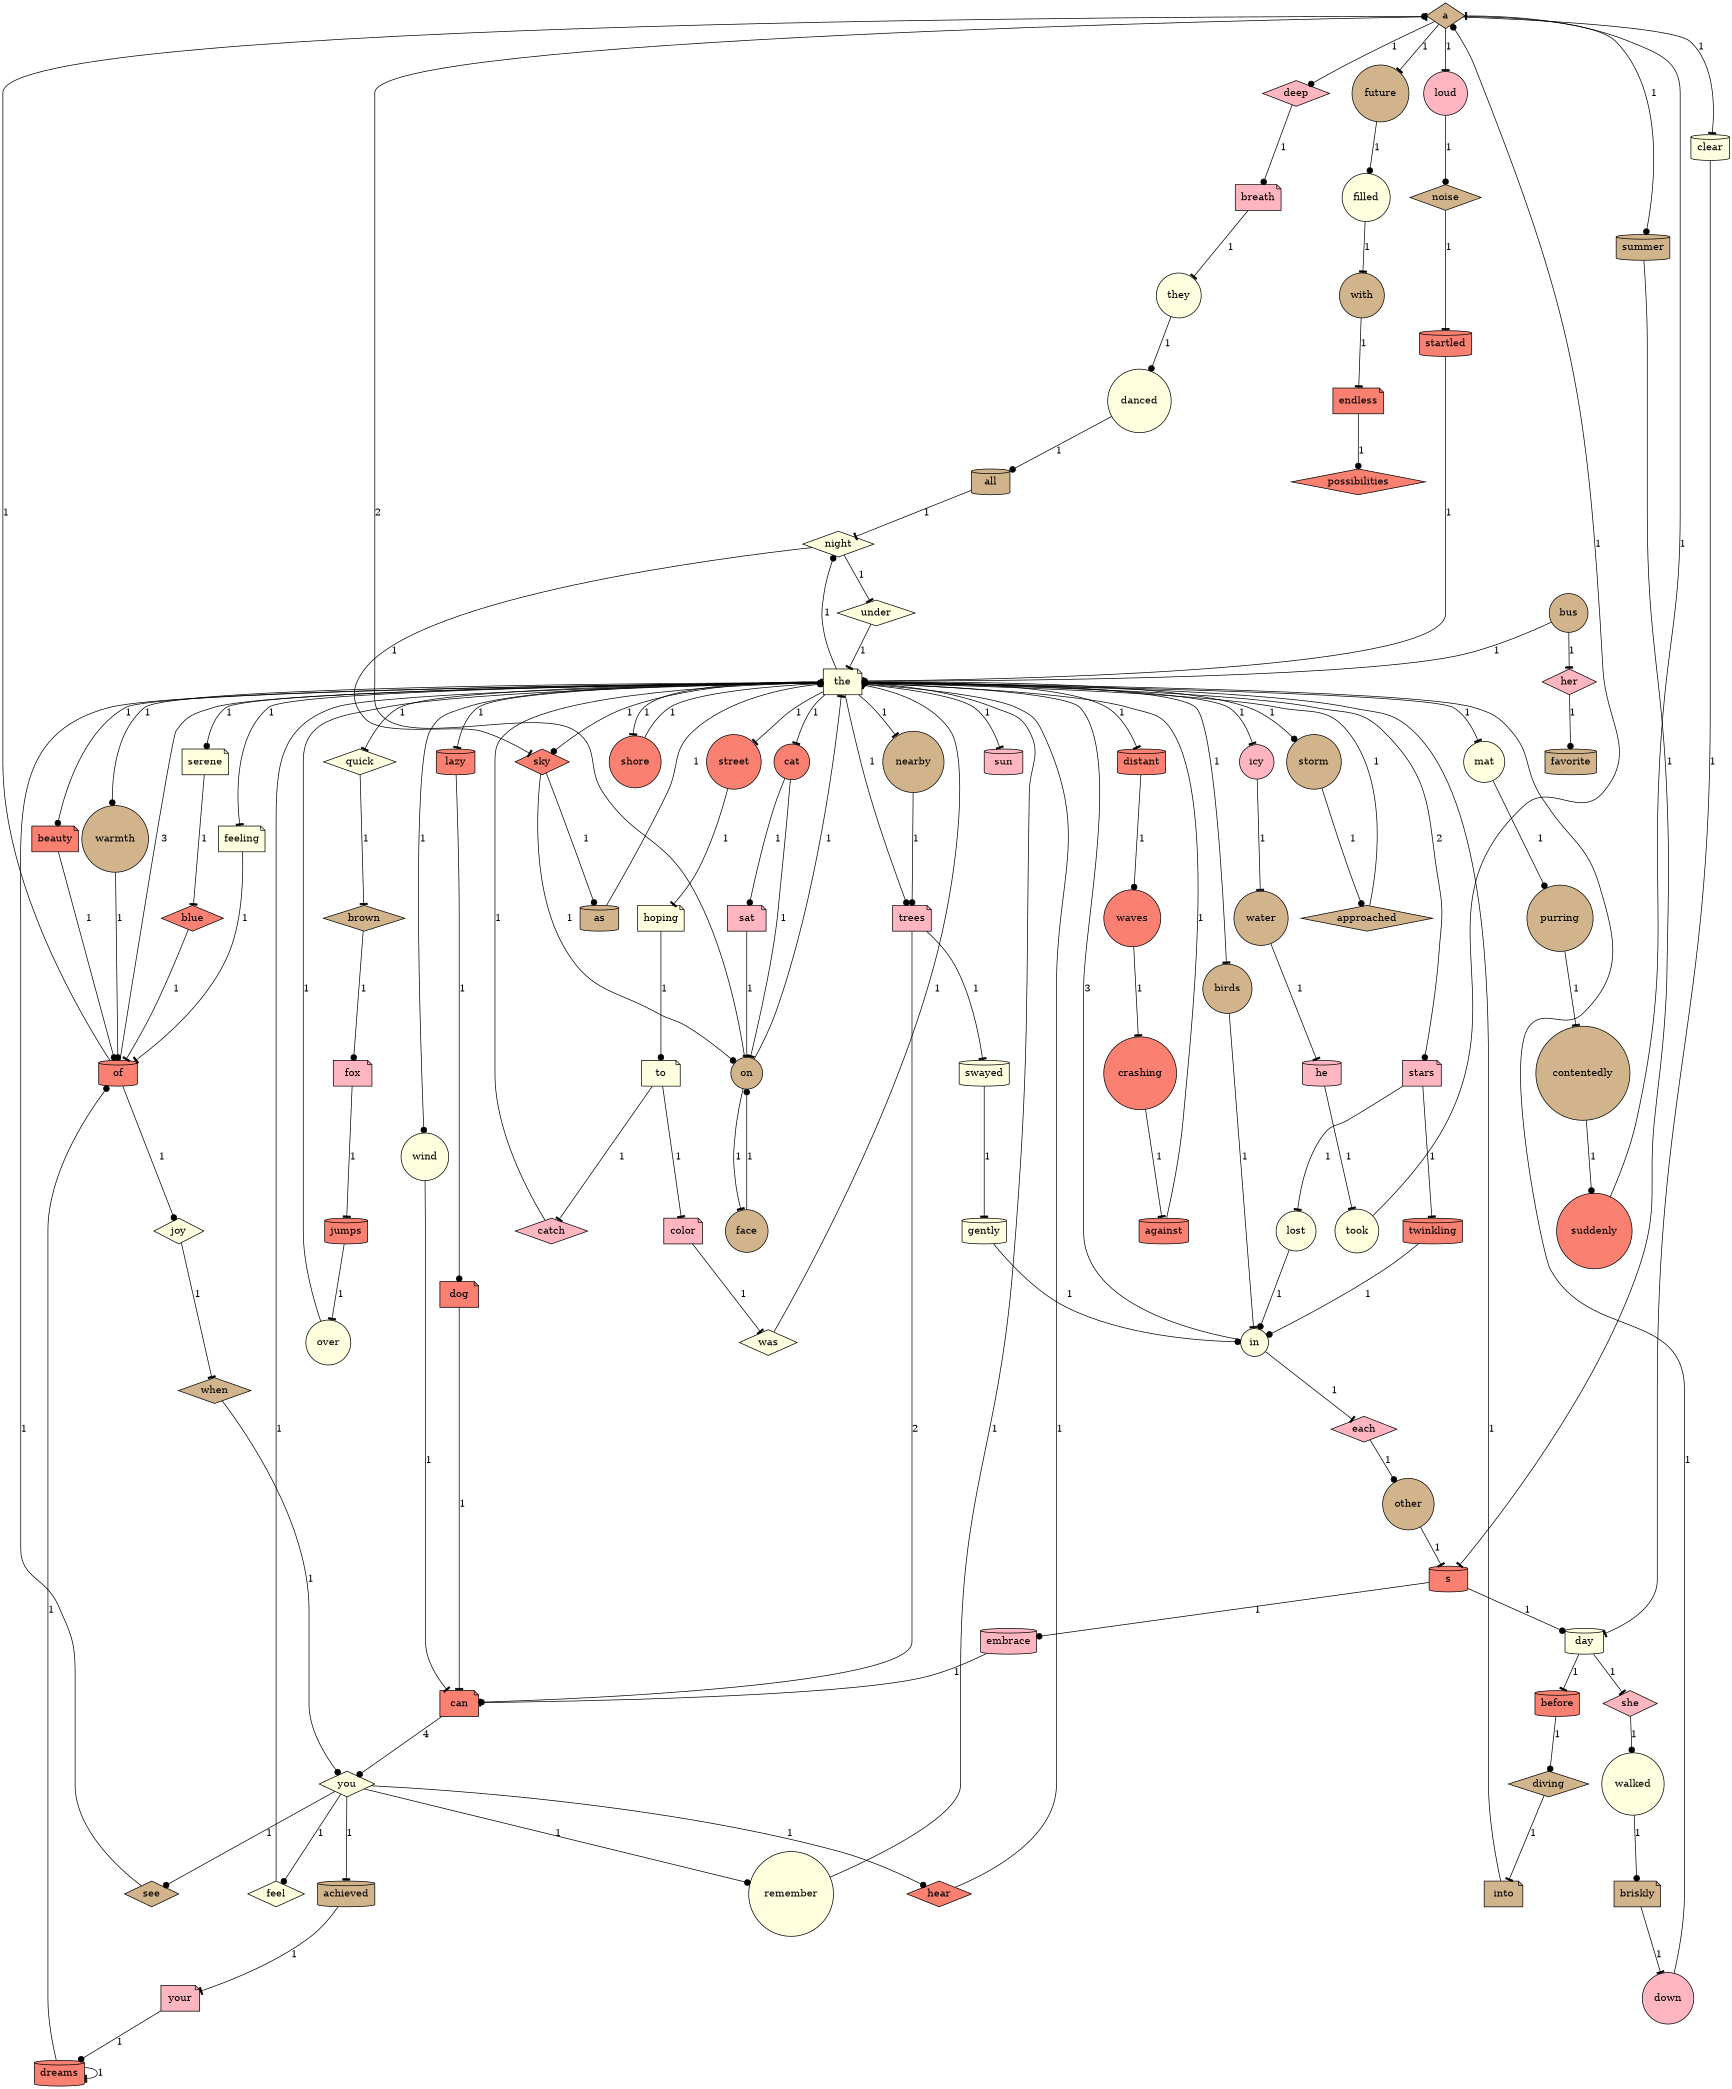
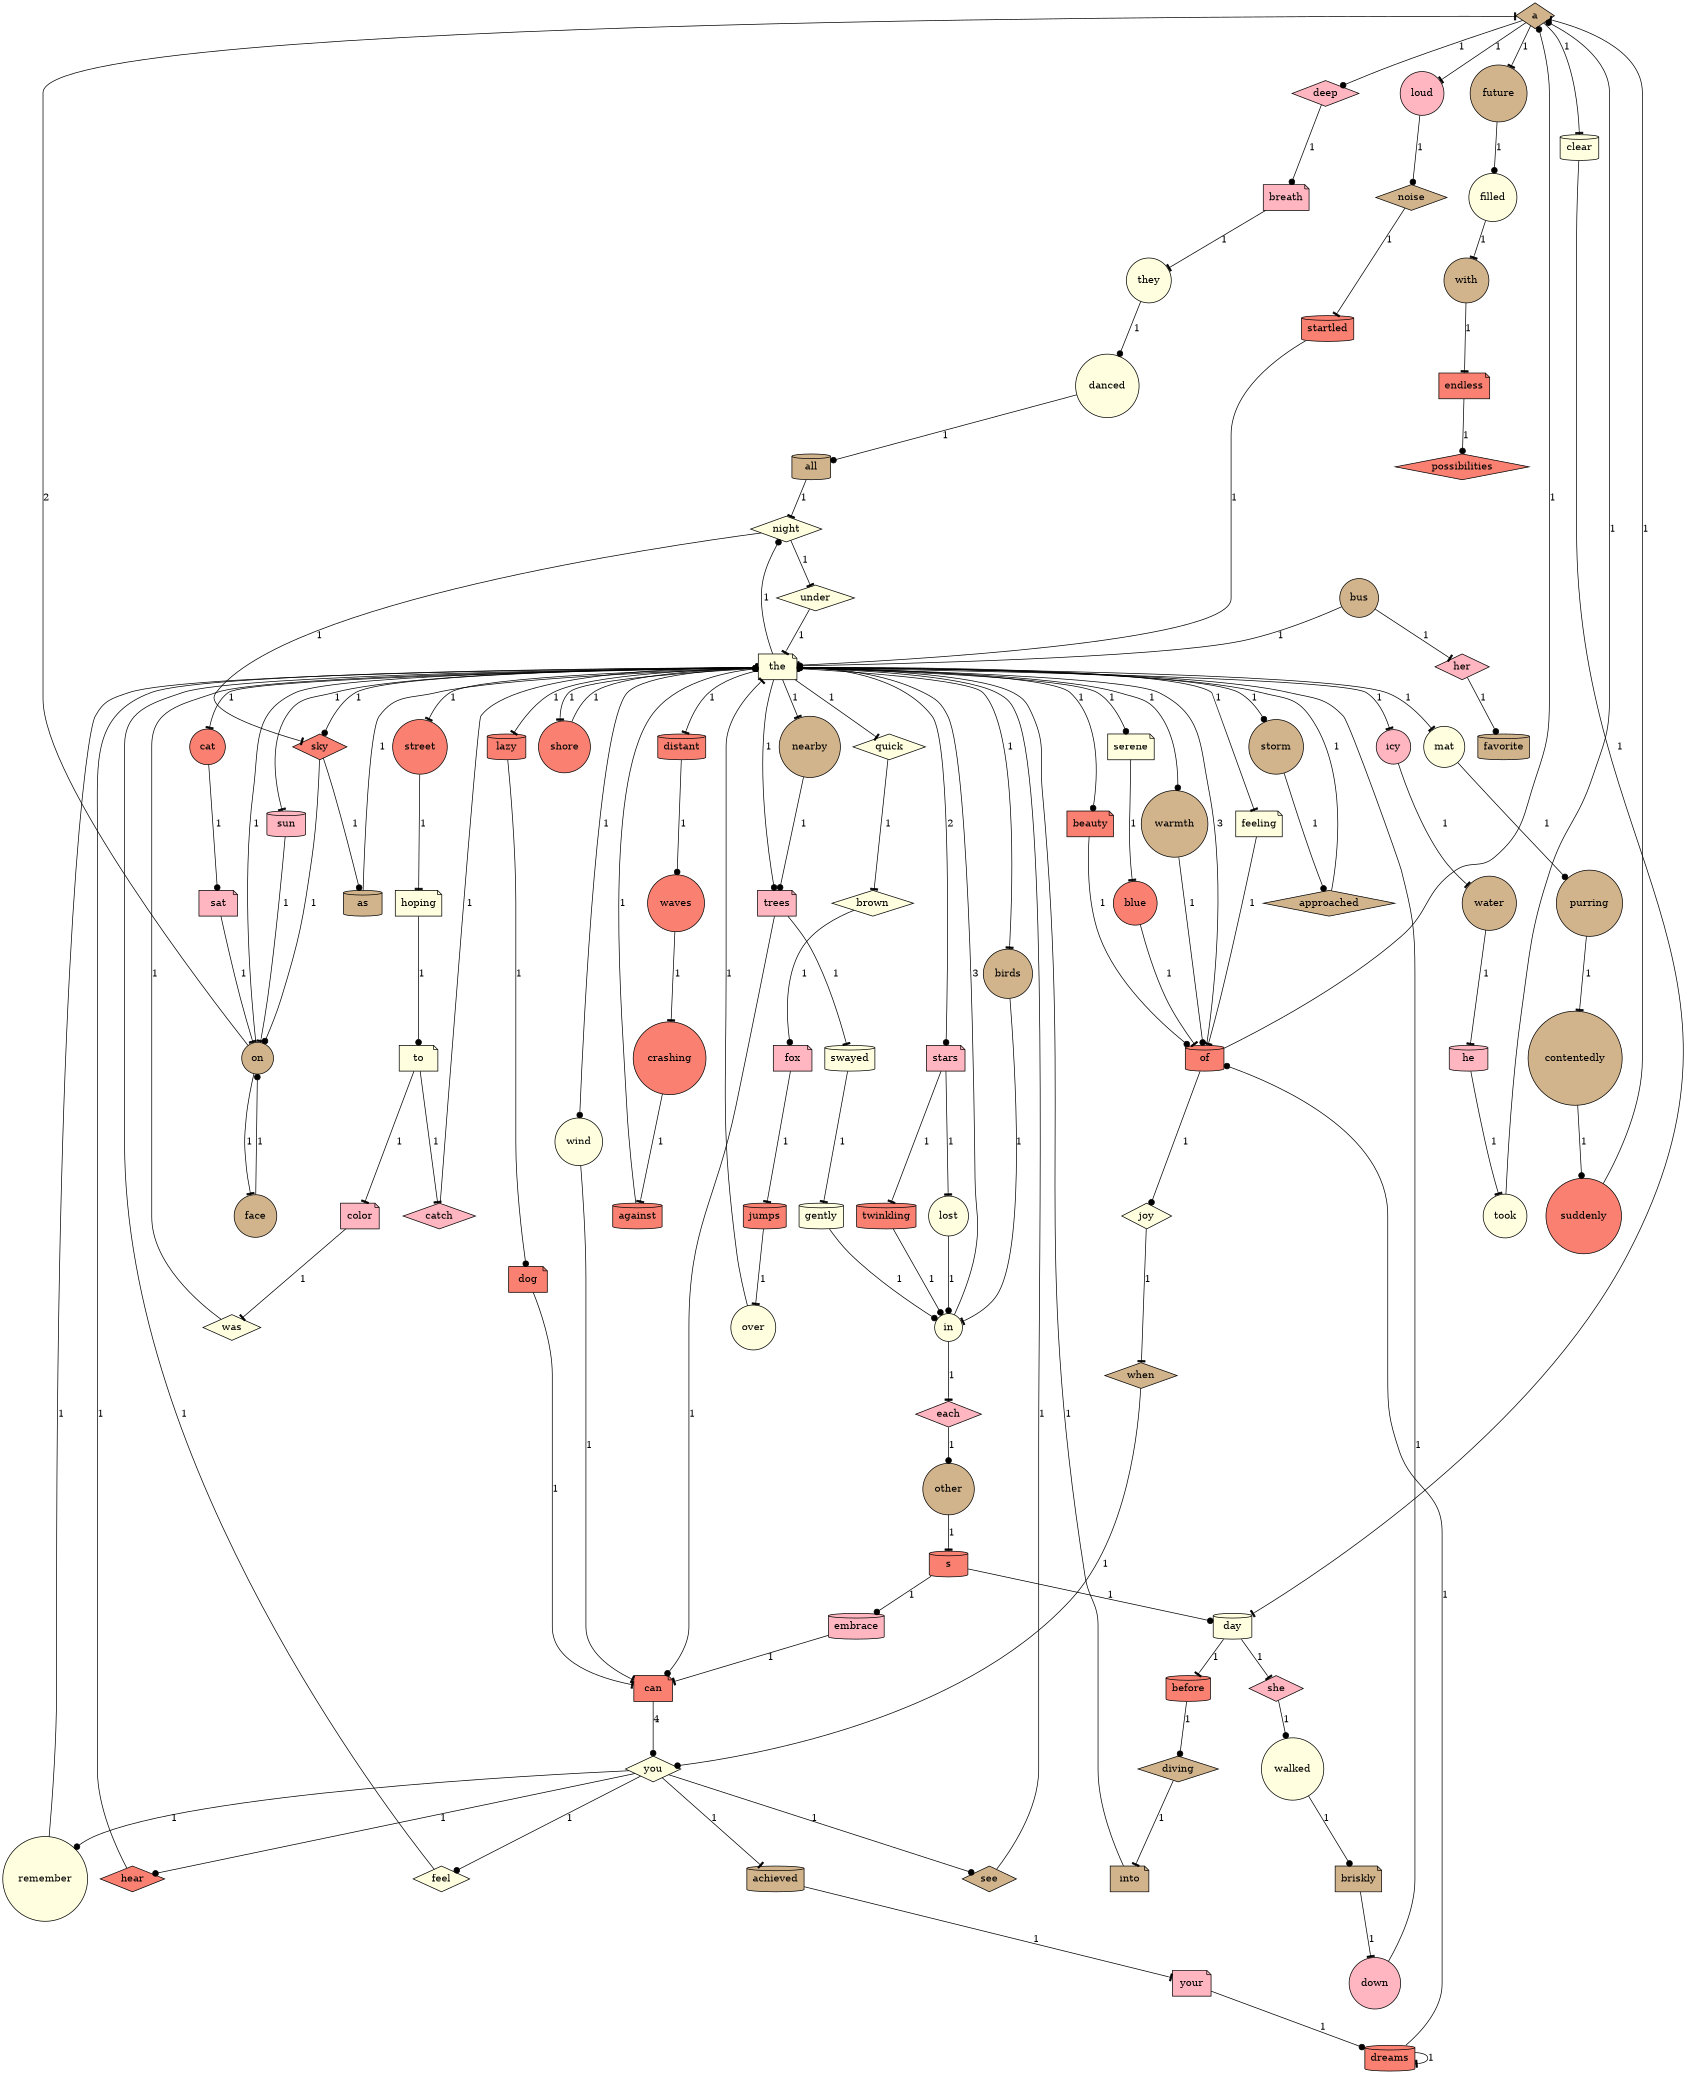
(1643, 247) -> none
(192, 918) -> (1135, 903)
(364, 918) -> (873, 903)
(777, 918) -> (275, 938)
(916, 1429) -> (692, 1414)
